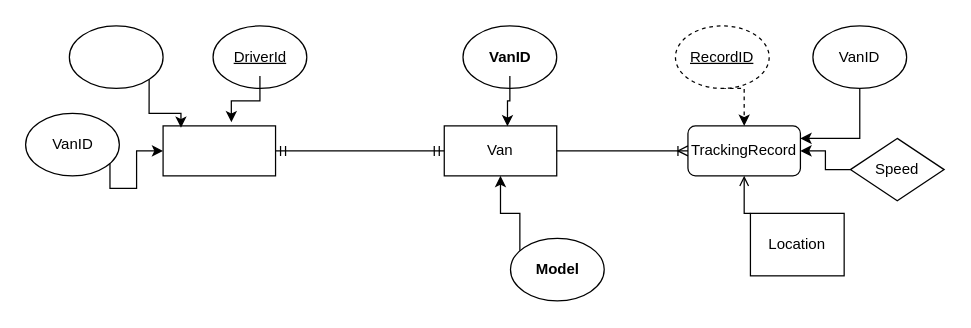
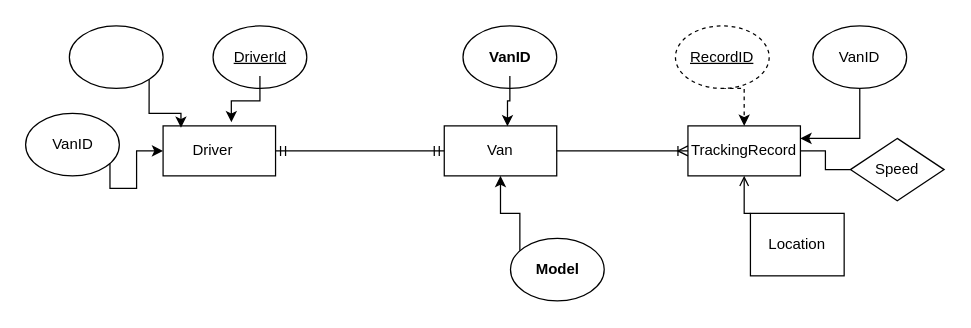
none -> (213, 151)
(744, 151) -> (744, 151)
(810, 151) -> (806, 151)
